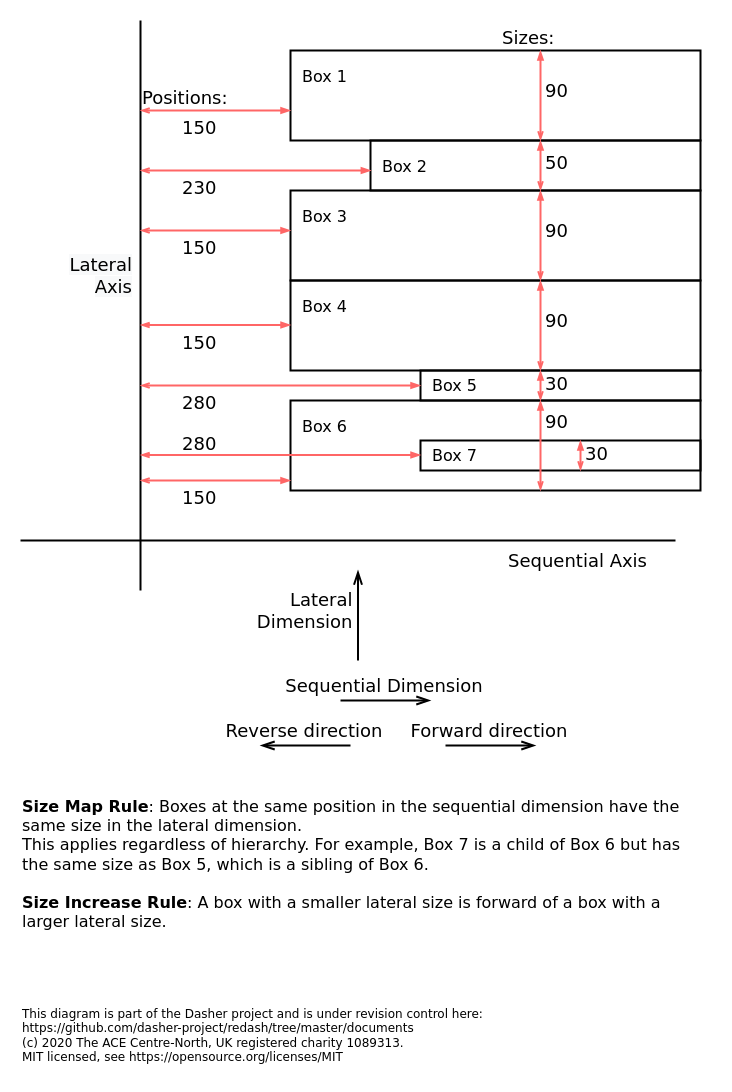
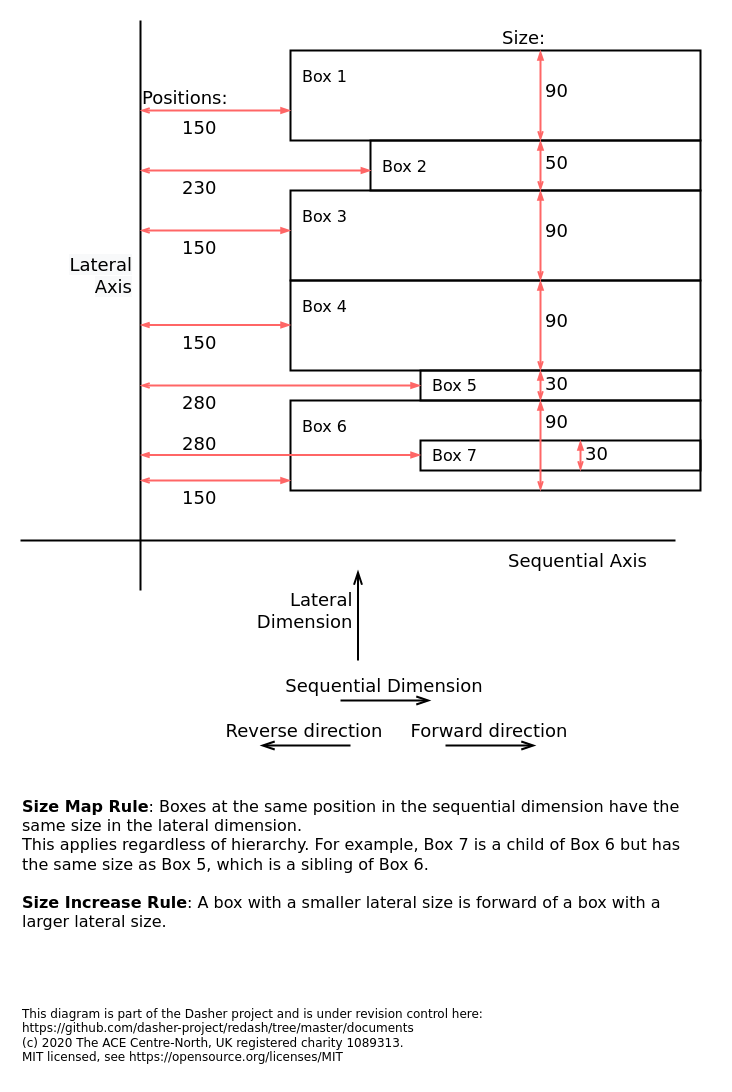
(528, 38) -> (523, 38)
